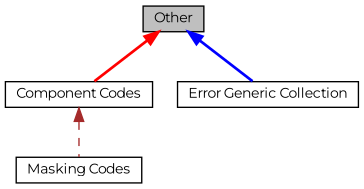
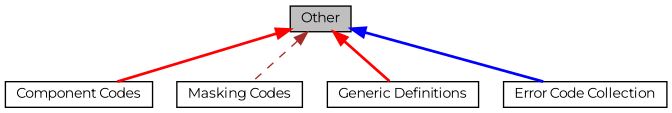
(268, 94) -> (585, 94)
none -> (403, 94)
(79, 139) -> (275, 61)
